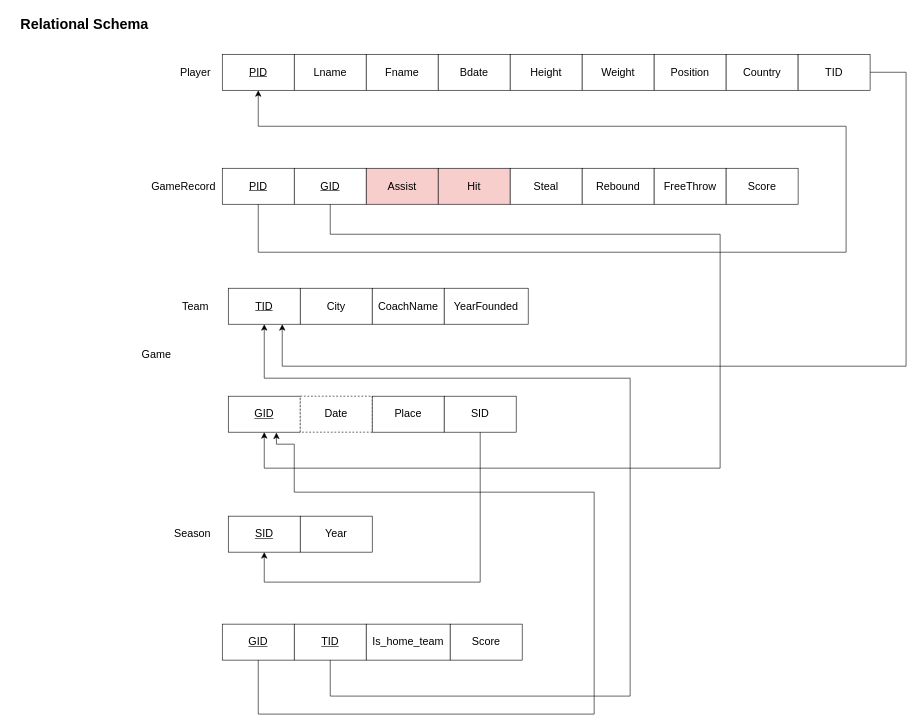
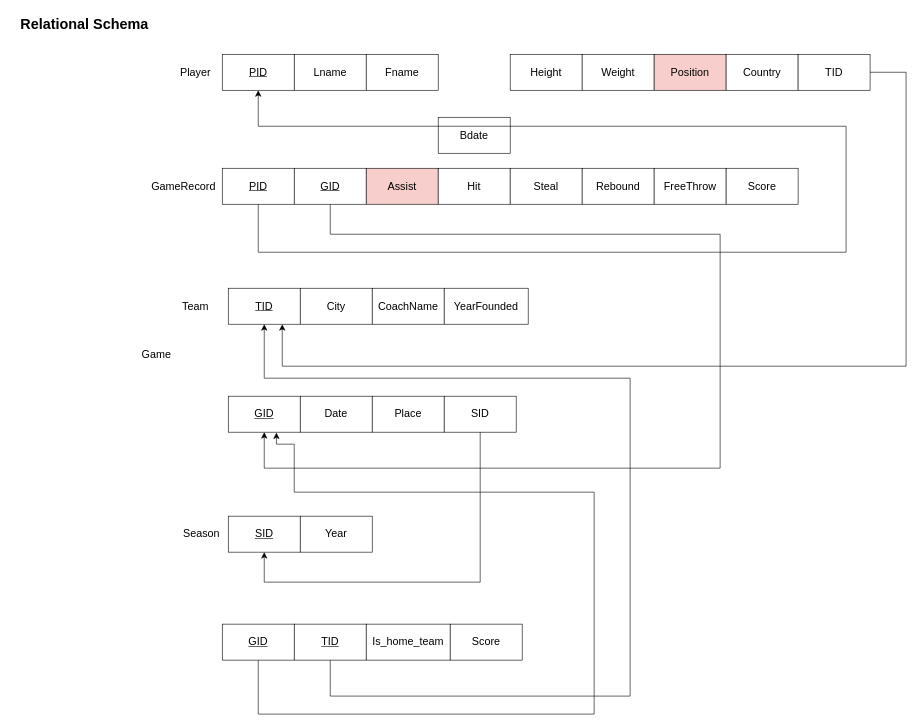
(474, 72) -> (474, 135)
(690, 72) -> (690, 72)
(474, 186) -> (474, 186)
(336, 414) -> (336, 414)
(192, 534) -> (201, 534)
